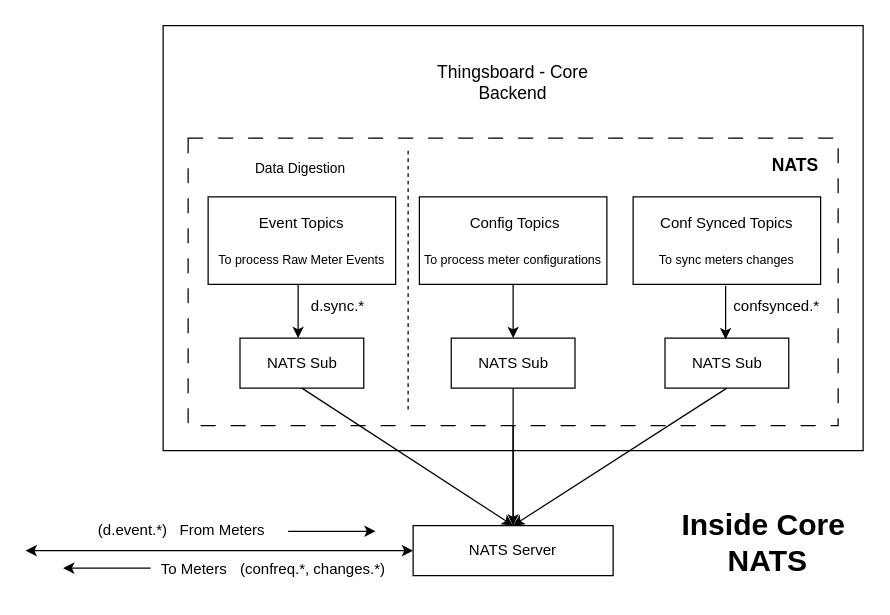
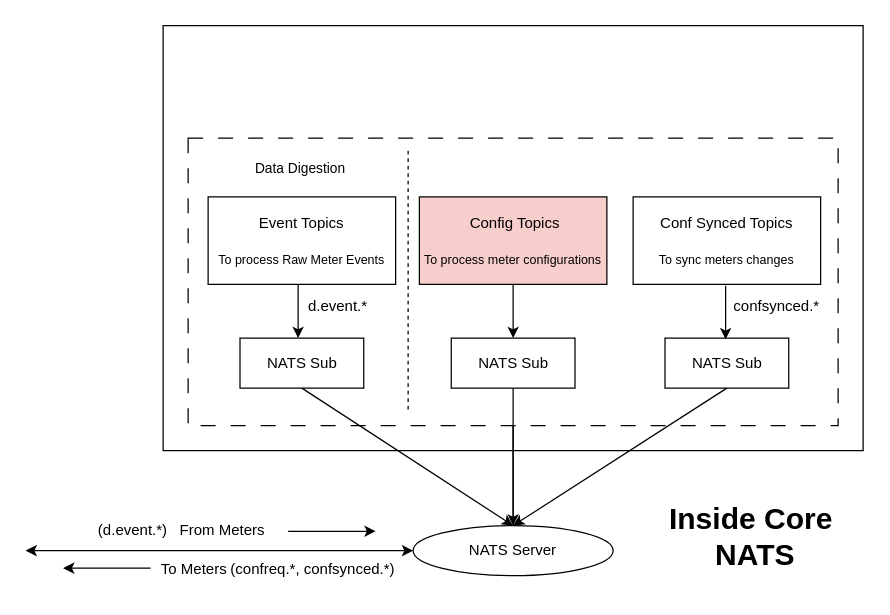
(513, 82) -> none
(796, 166) -> none
(513, 241) -> (513, 241)
(338, 307) -> (338, 307)
(763, 543) -> (751, 537)
(513, 551) -> (513, 551)
(313, 569) -> (313, 569)
